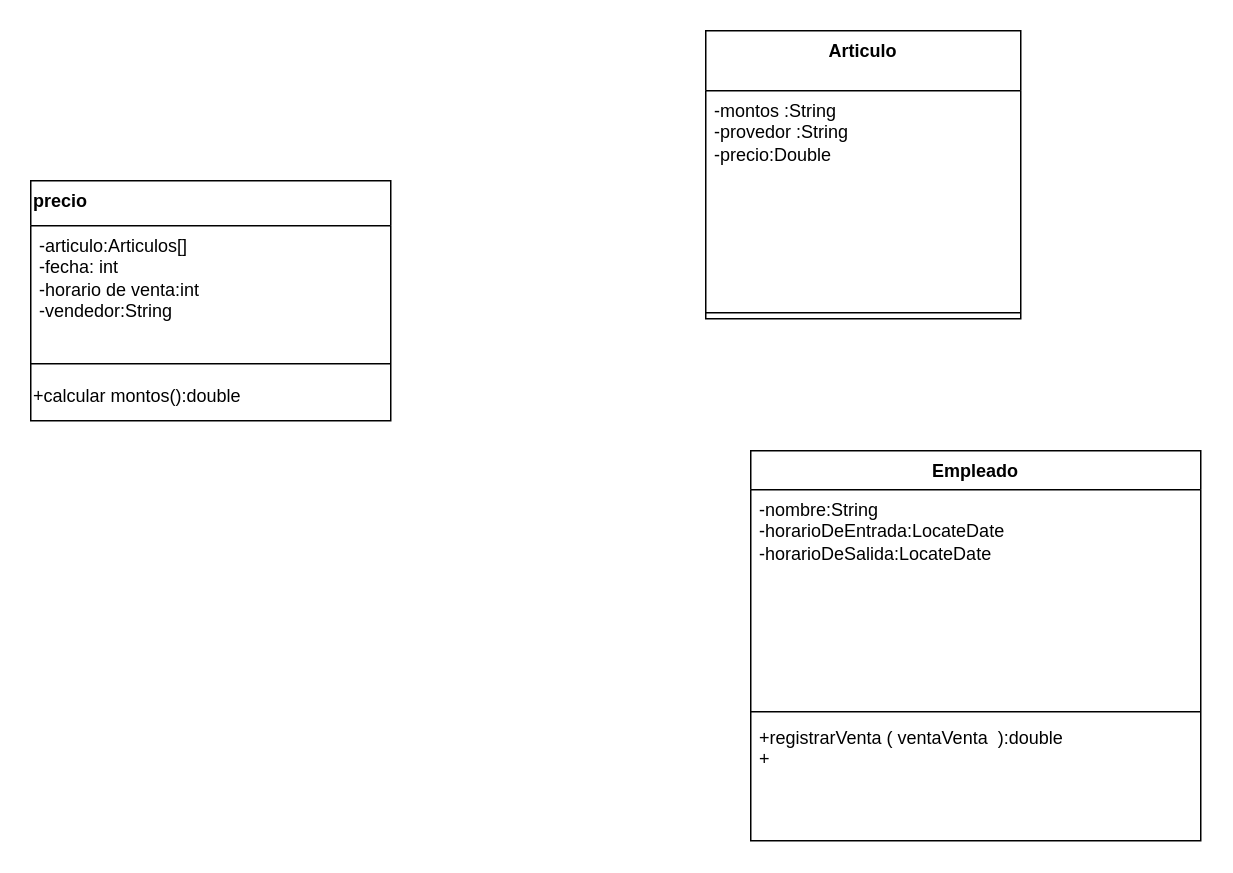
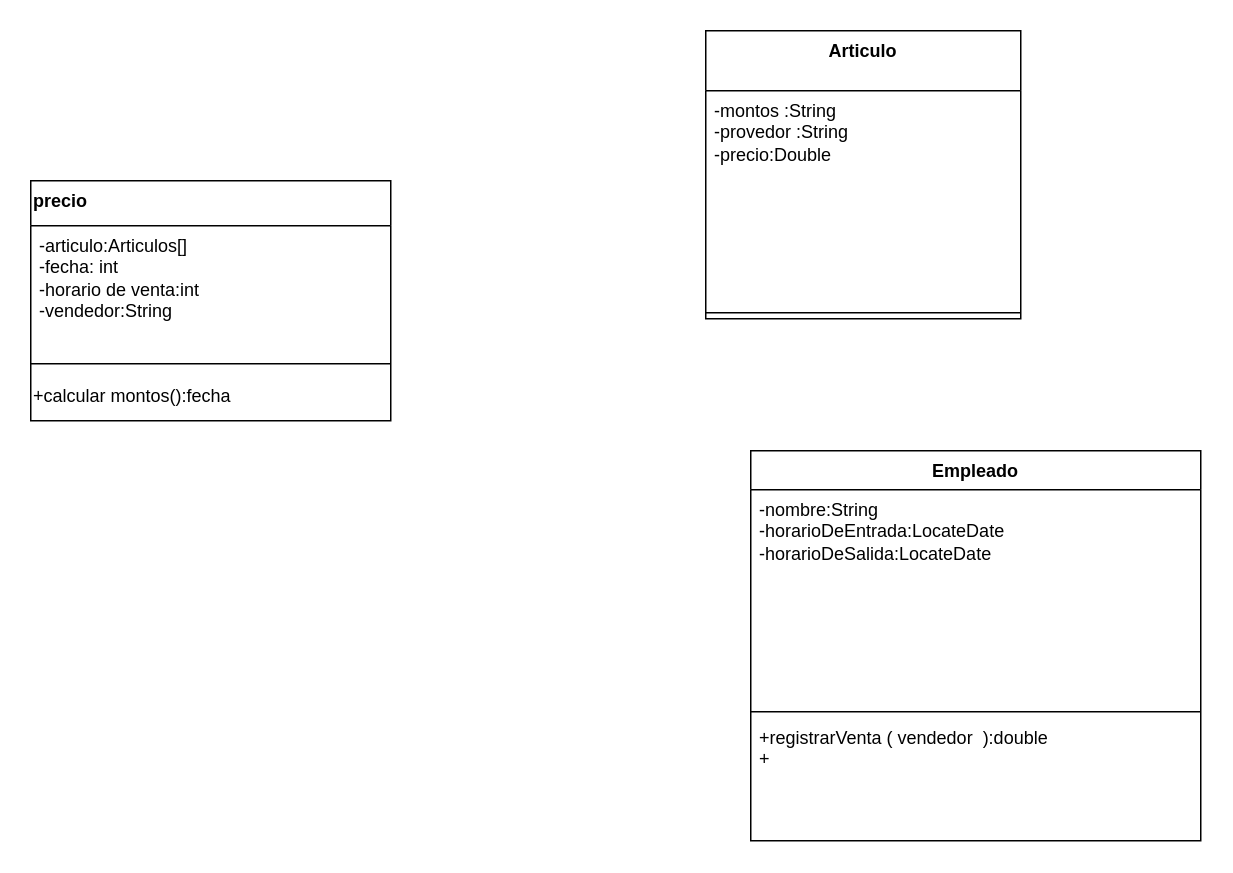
(148, 397) -> (145, 397)
(937, 750) -> (927, 750)
